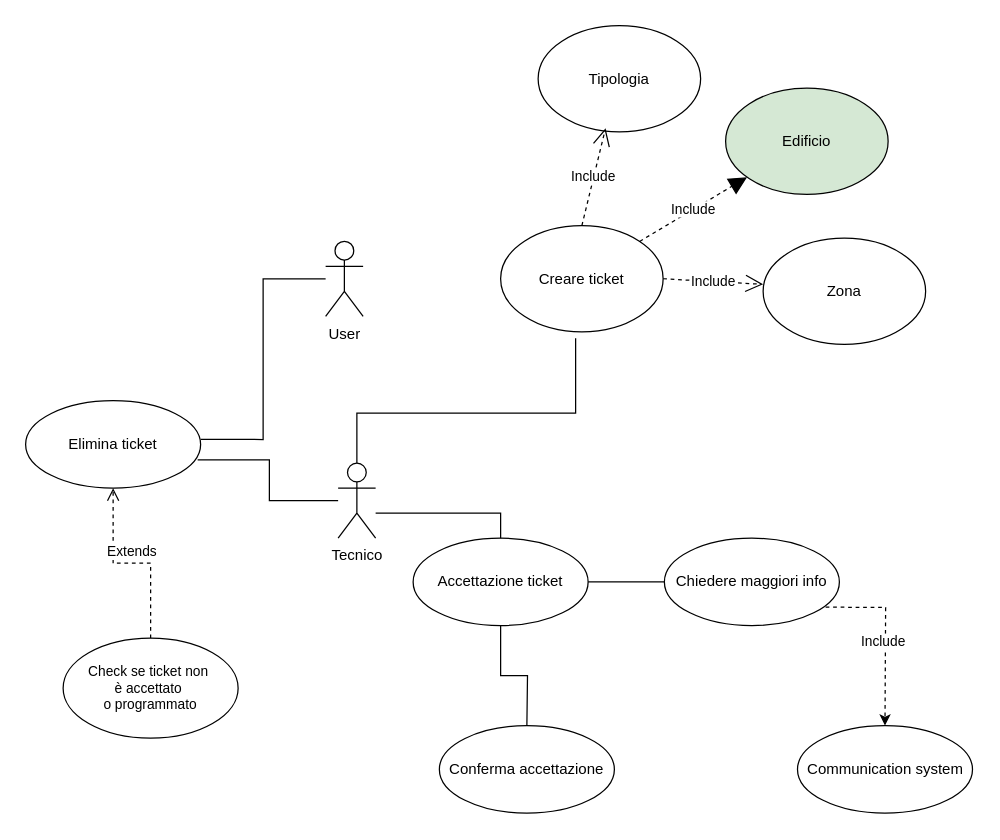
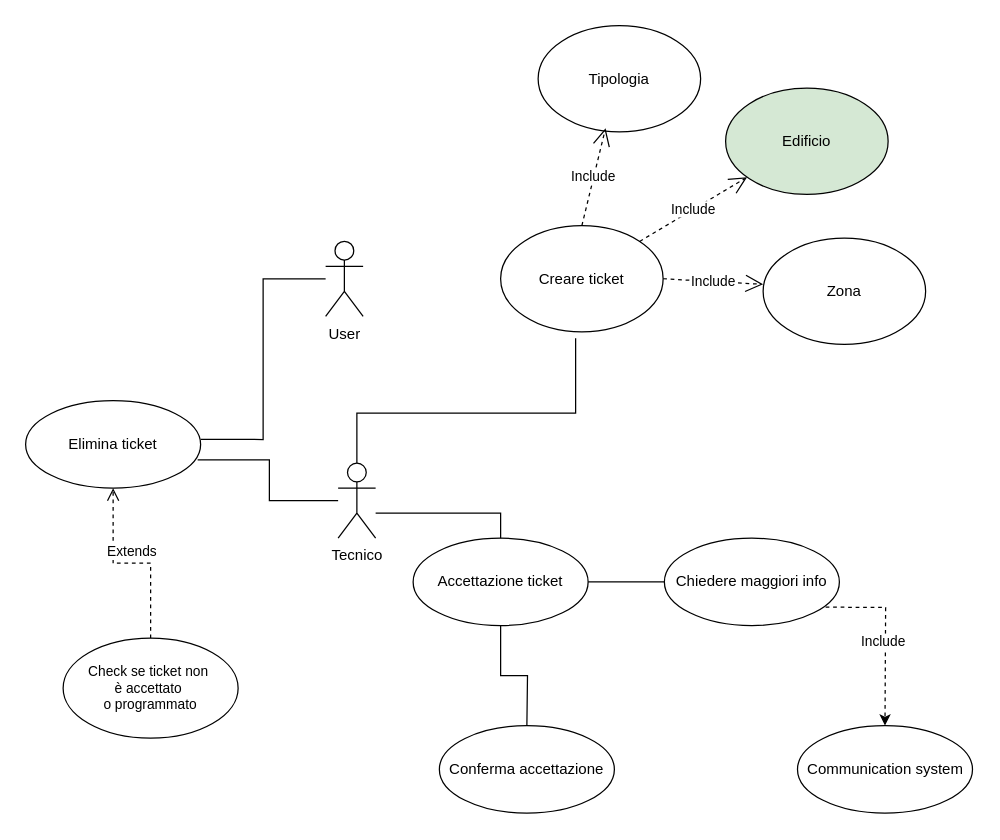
(731, 187) -> (737, 183)
